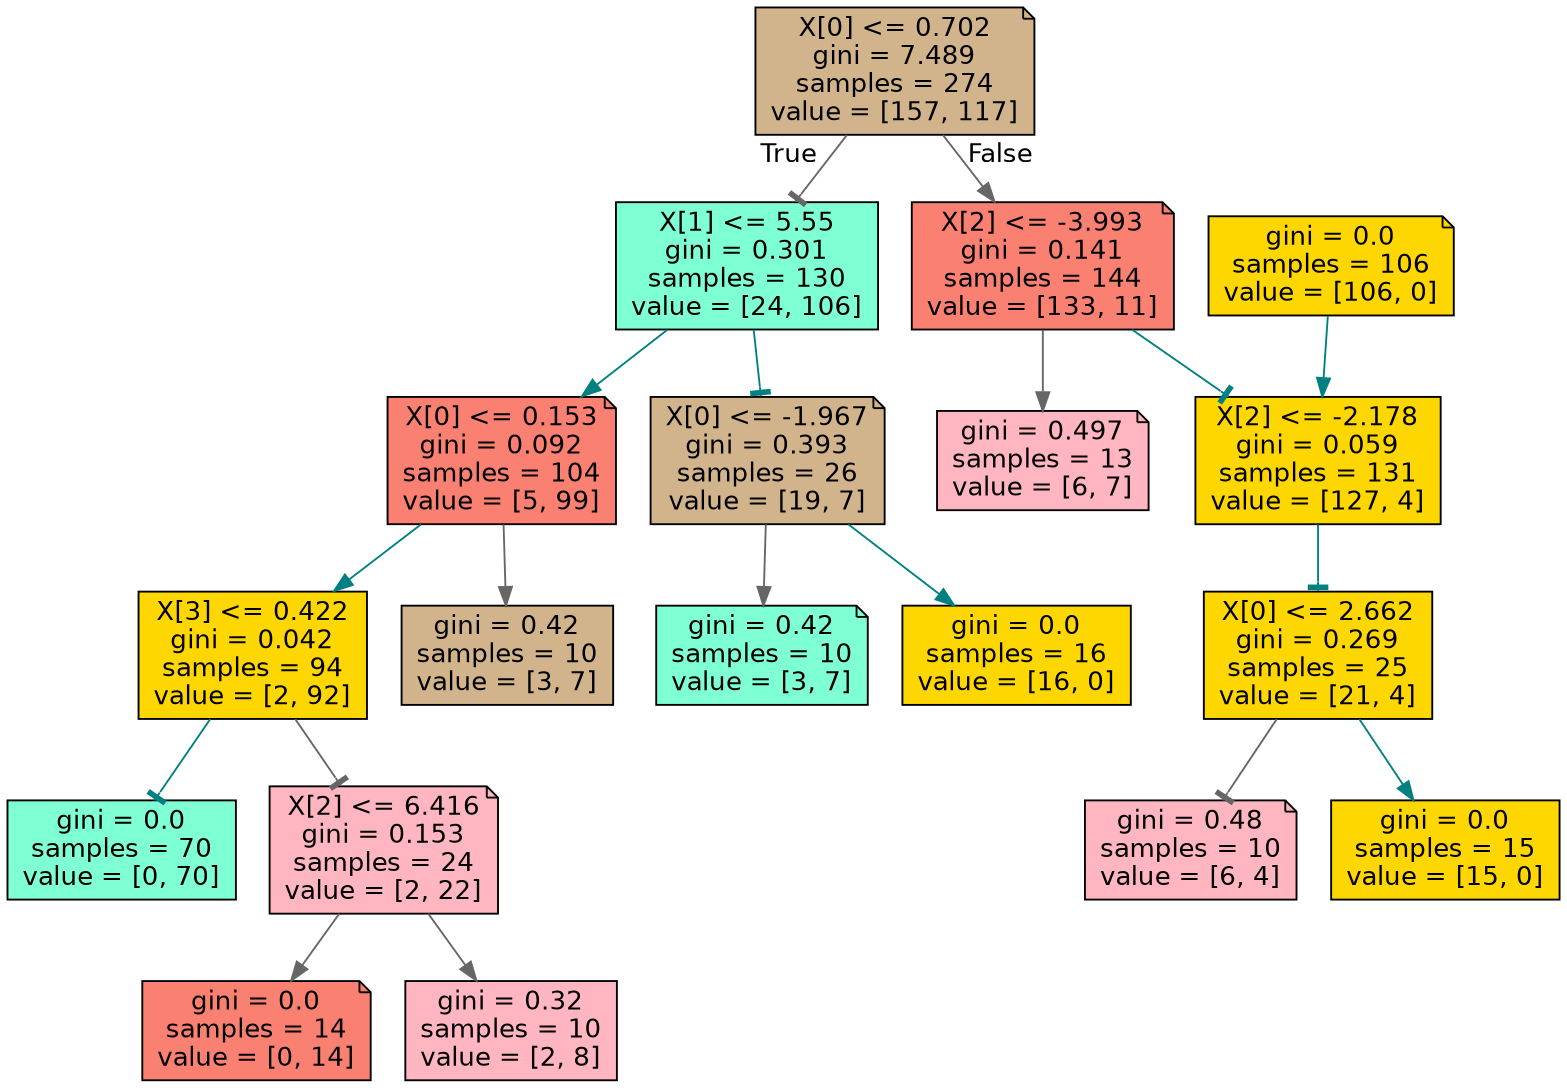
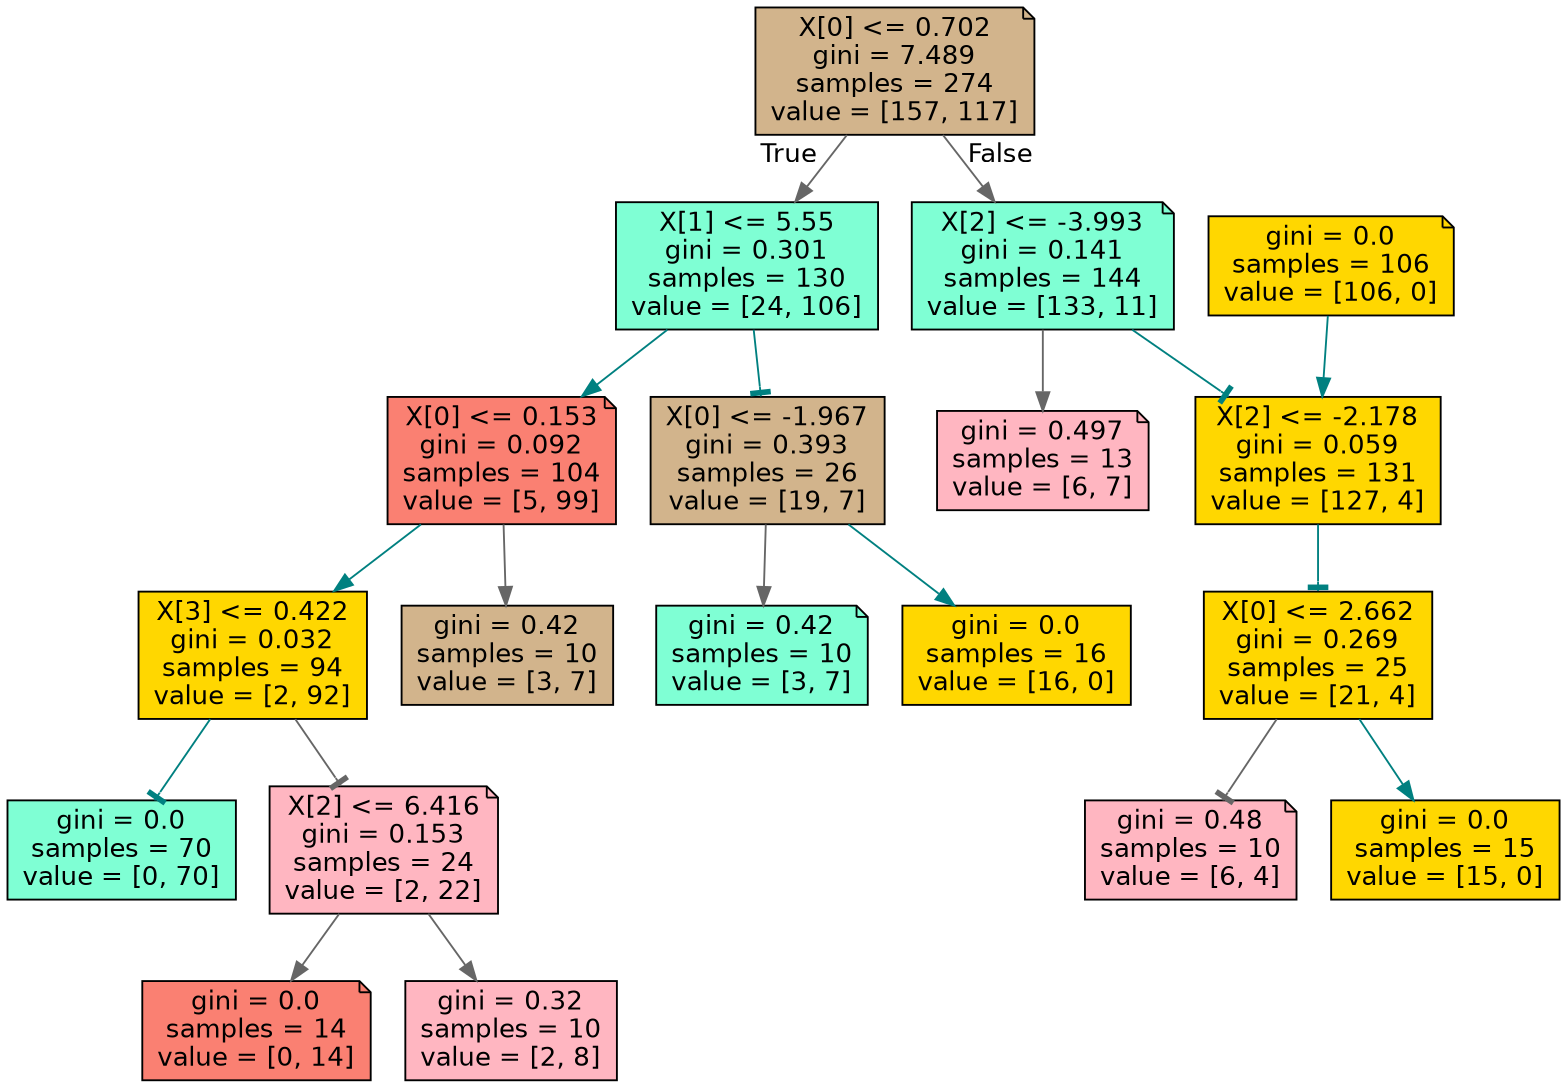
(824, 165) -> (827, 161)
(1043, 266) -> (1043, 266)
(768, 461) -> (768, 461)
(253, 655) -> (253, 655)
